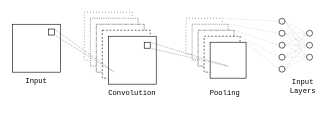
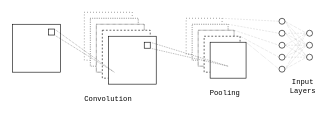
(36, 81) -> none
(132, 93) -> (108, 99)
